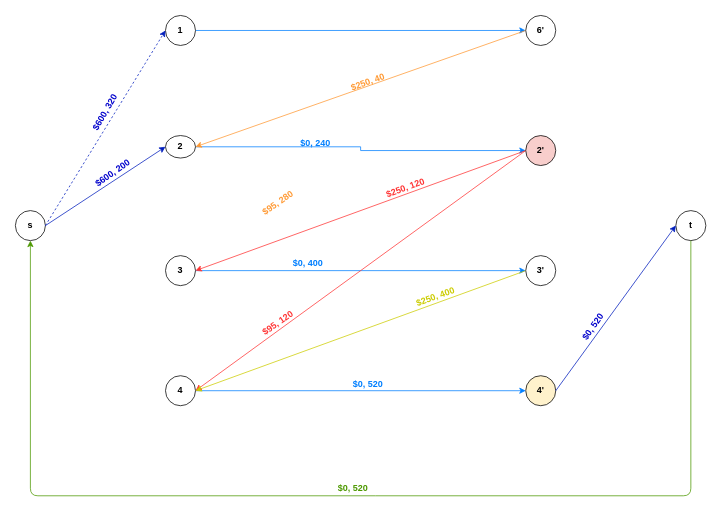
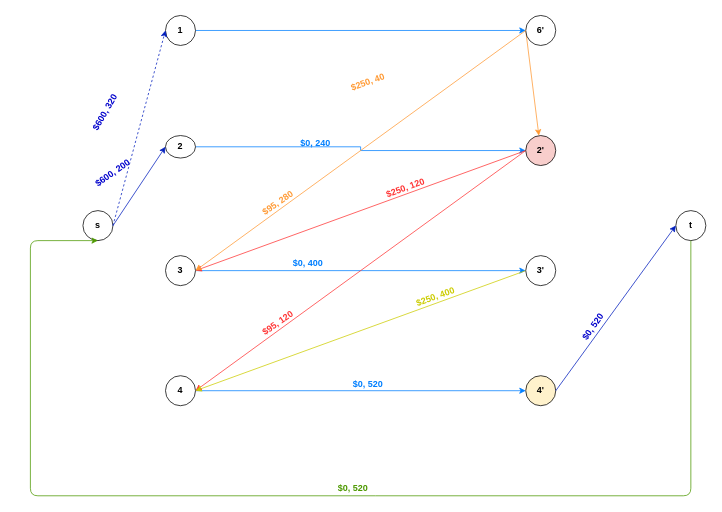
(359, 89) -> (532, 83)
none -> (364, 148)
(30, 225) -> (98, 225)
